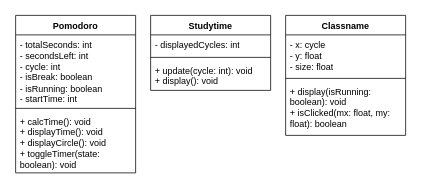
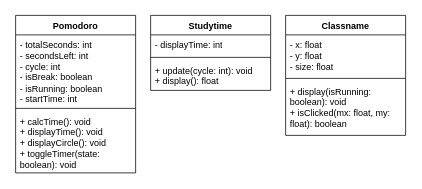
(202, 46) -> (192, 46)
(317, 56) -> (317, 56)
(211, 76) -> (211, 76)
